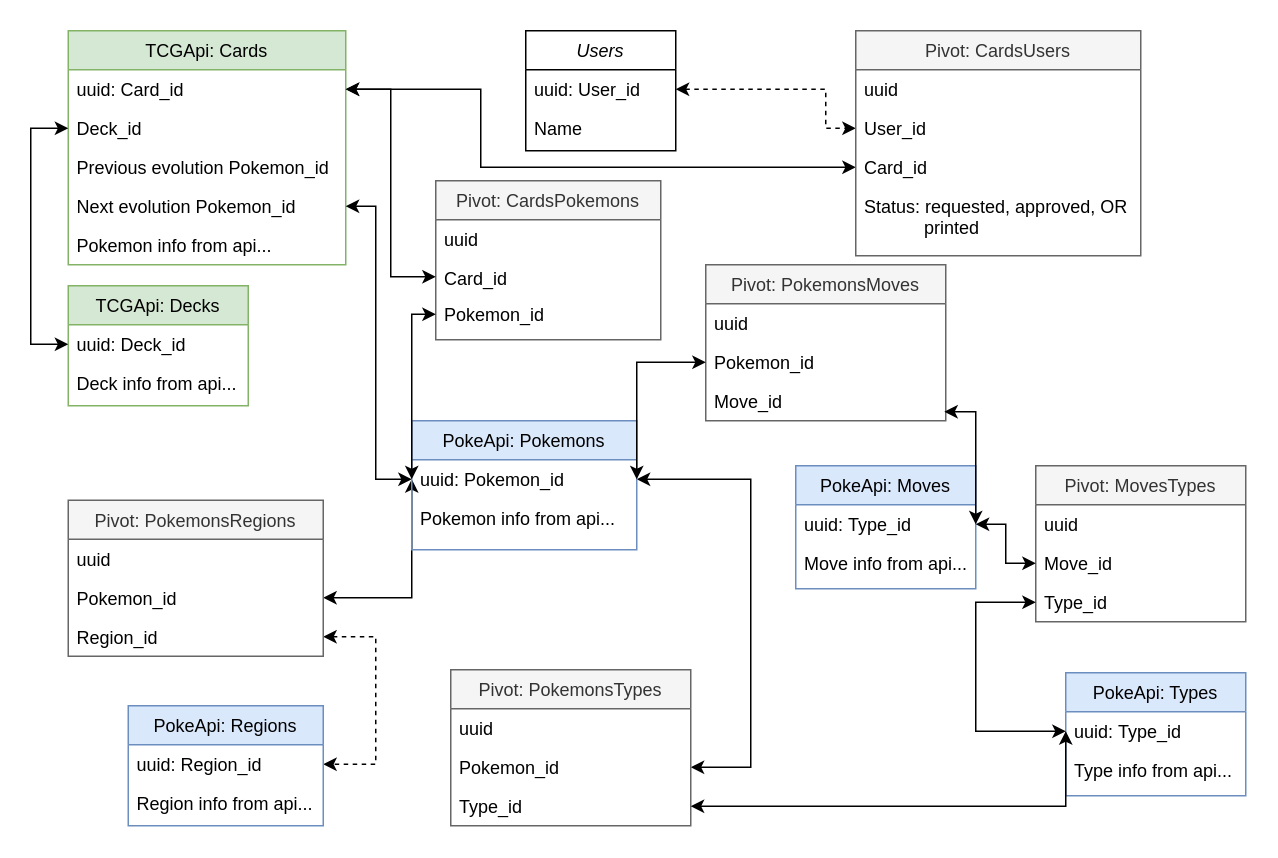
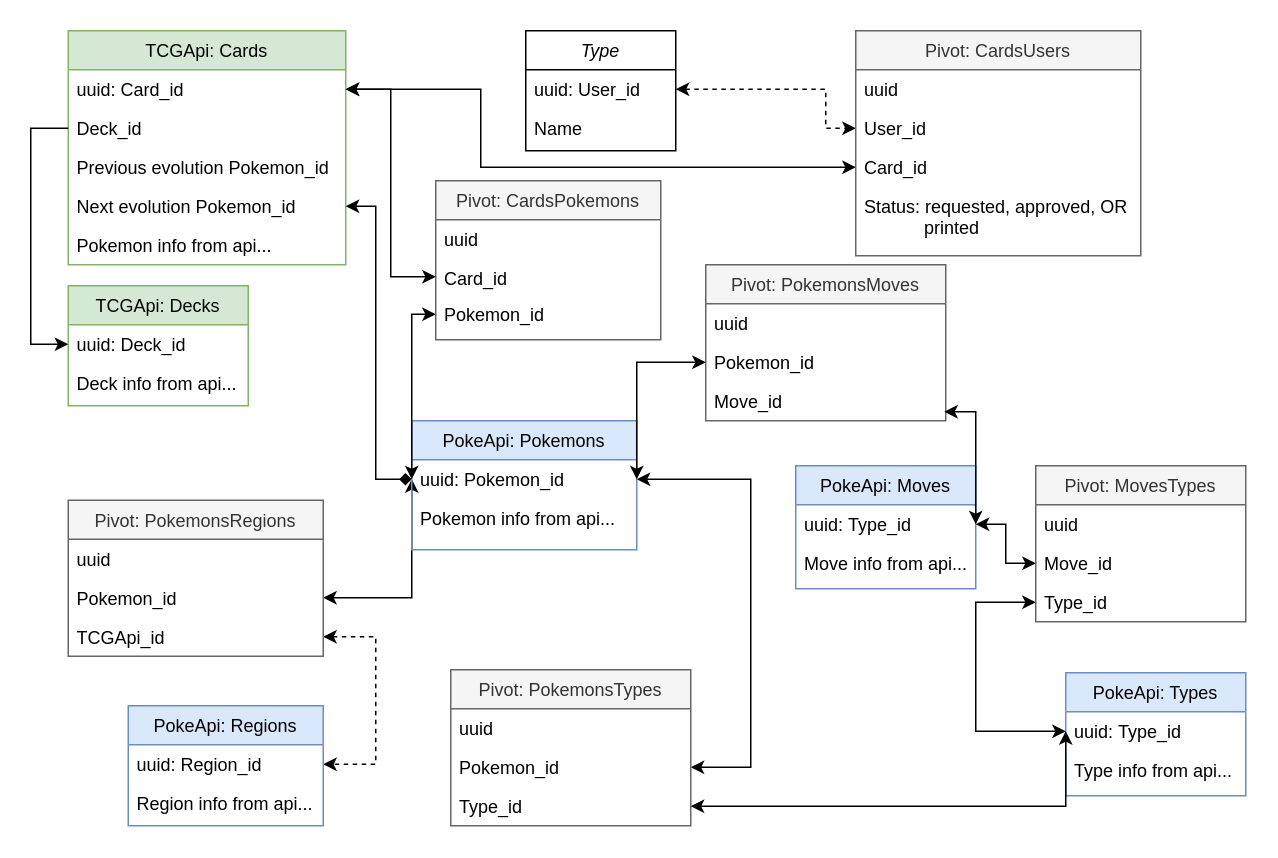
(600, 51) -> (600, 51)
(57, 128) -> (60, 128)
(400, 479) -> (399, 479)
(117, 638) -> (117, 638)
